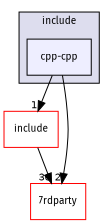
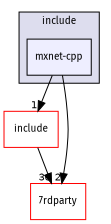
(59, 57) -> (59, 57)
